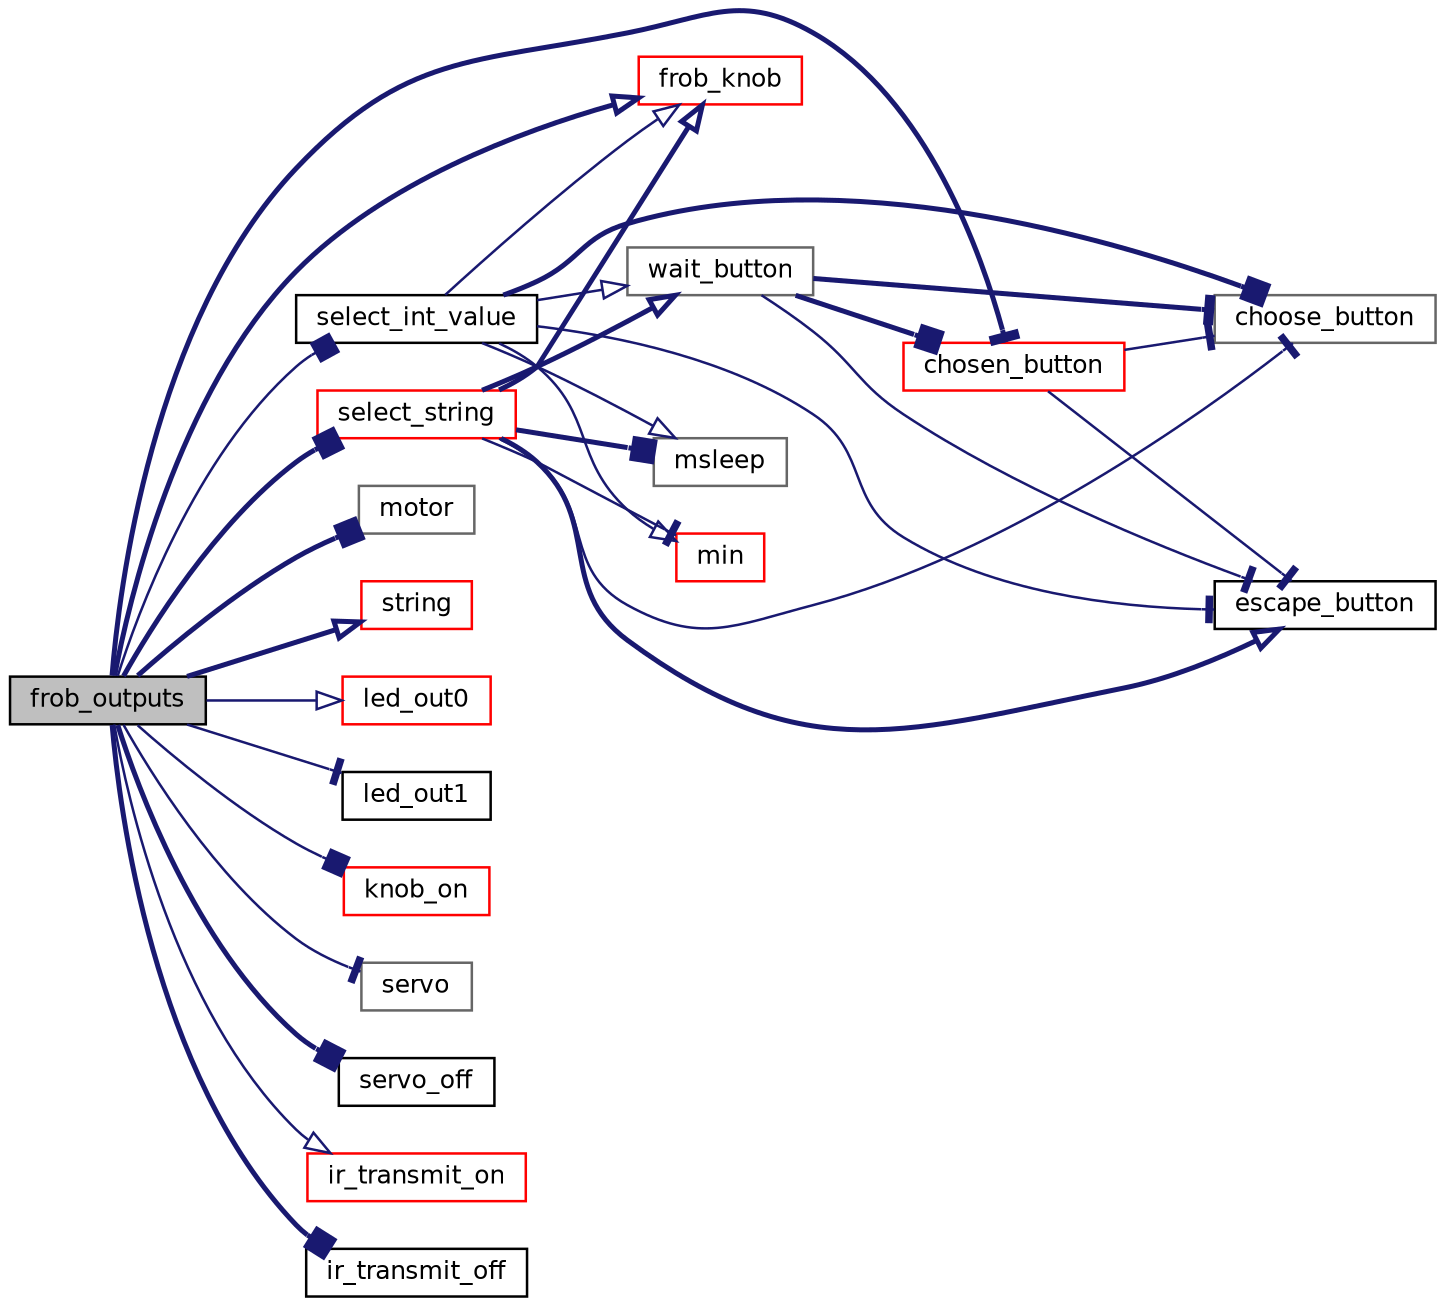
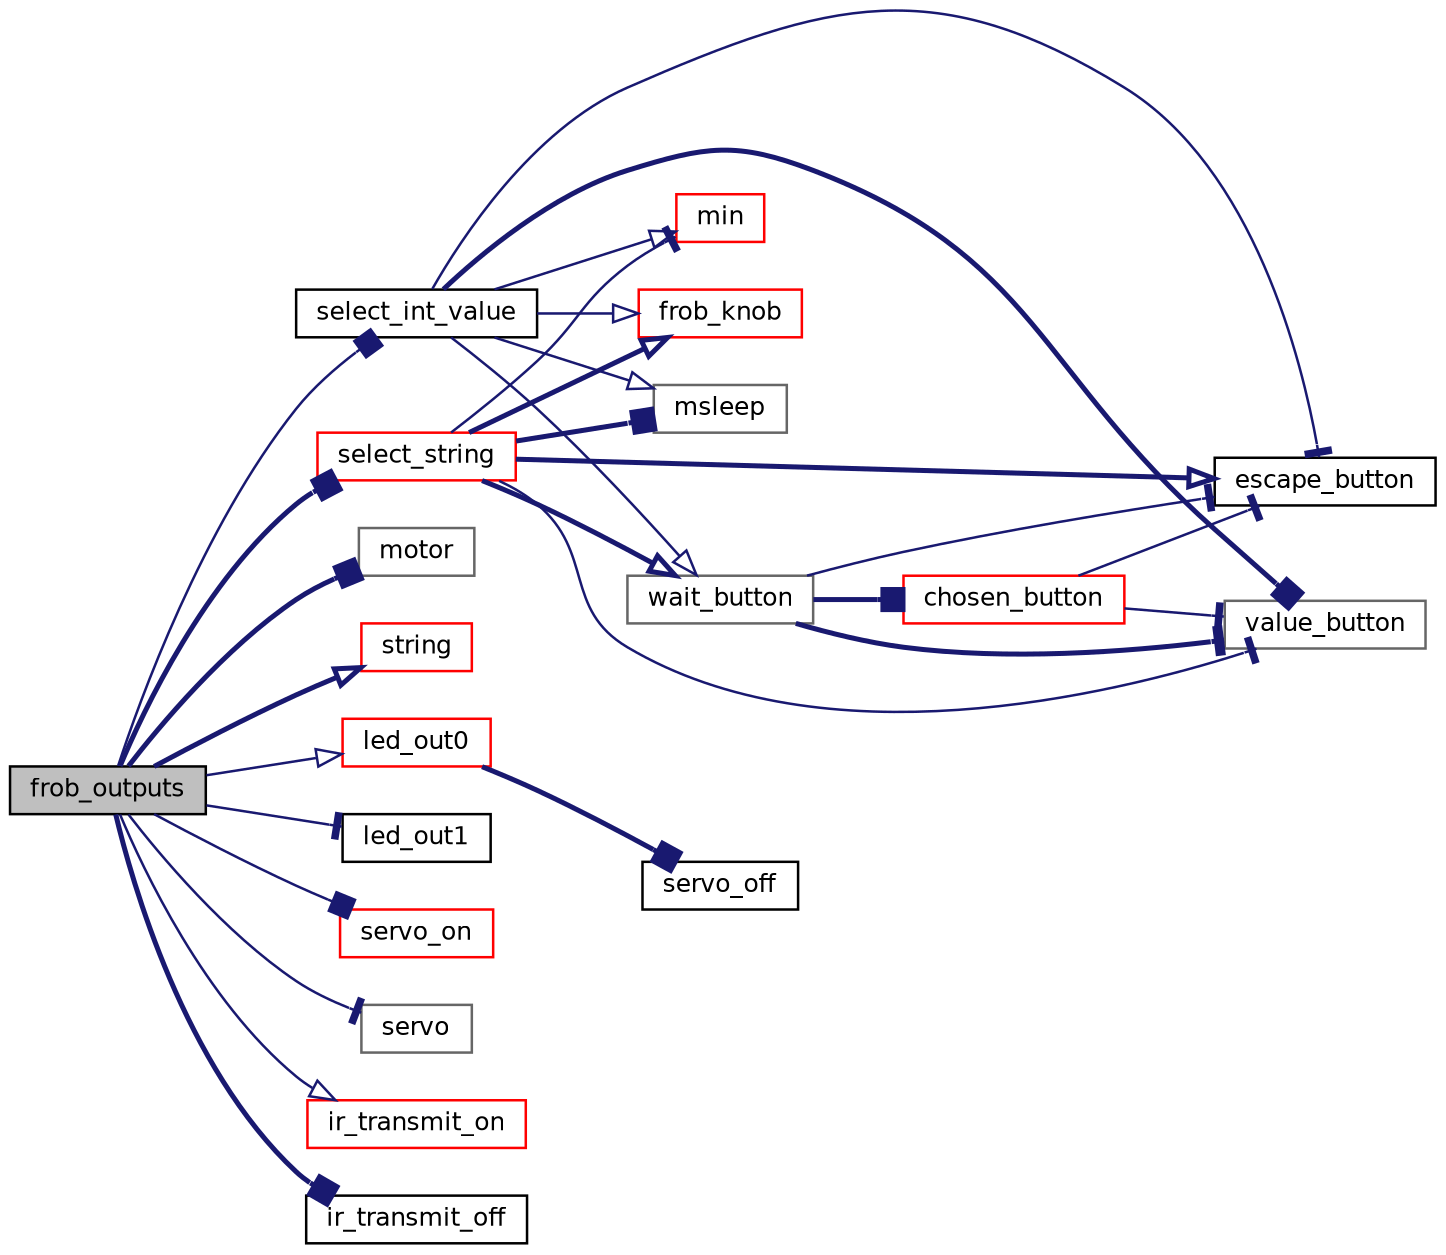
(449, 68) -> none
(268, 305) -> none
(1325, 319) -> (1325, 625)
(417, 891) -> (417, 933)
(194, 901) -> (569, 806)
